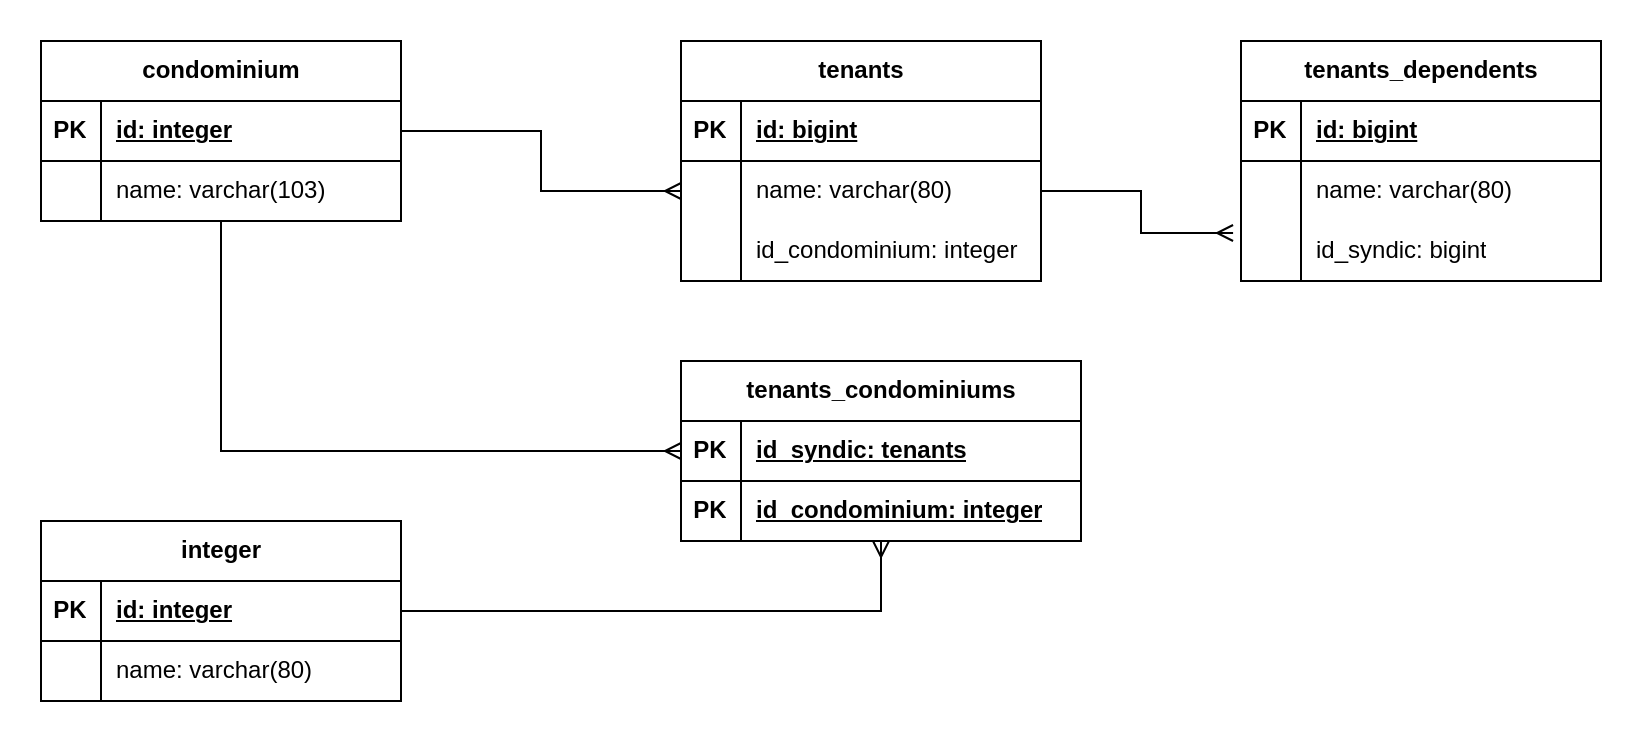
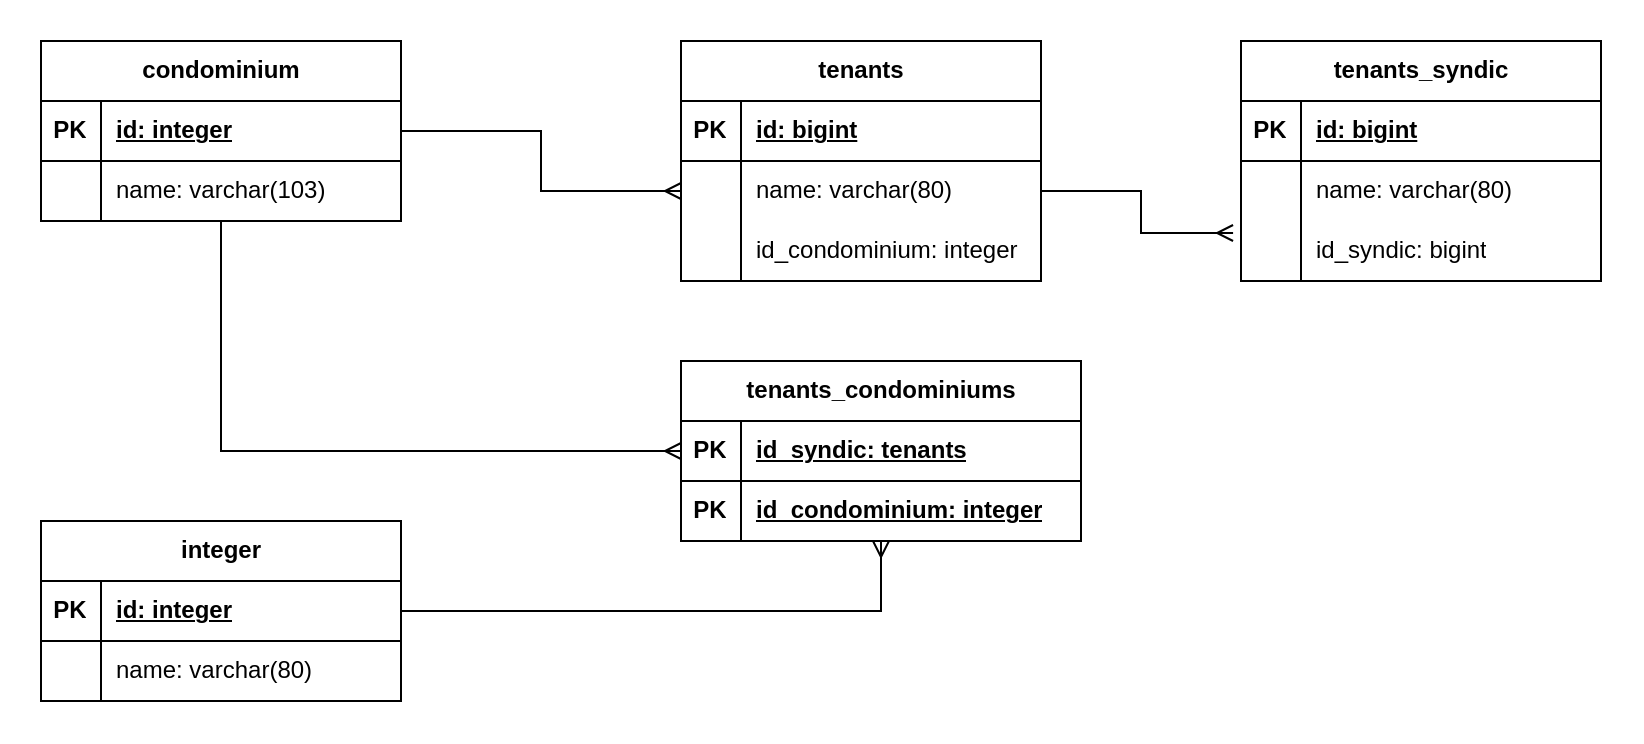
(1422, 71) -> (1422, 71)
